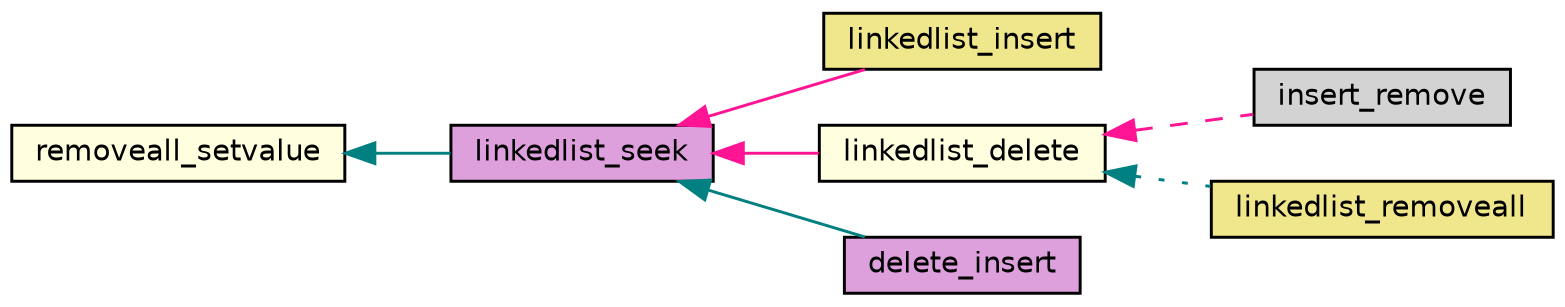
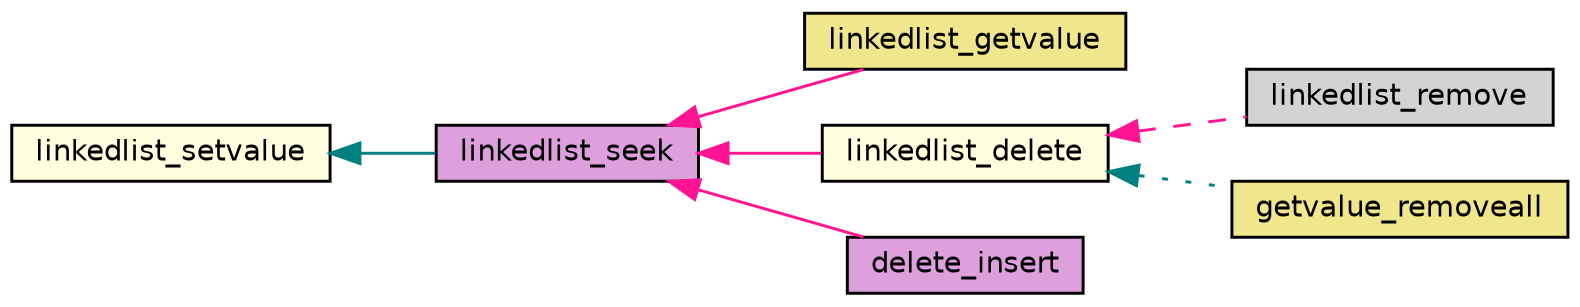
(962, 41) -> (965, 41)
(1382, 97) -> (1400, 97)
(178, 153) -> (171, 153)
(1382, 209) -> (1400, 209)
(787, 214) -> (781, 213)
